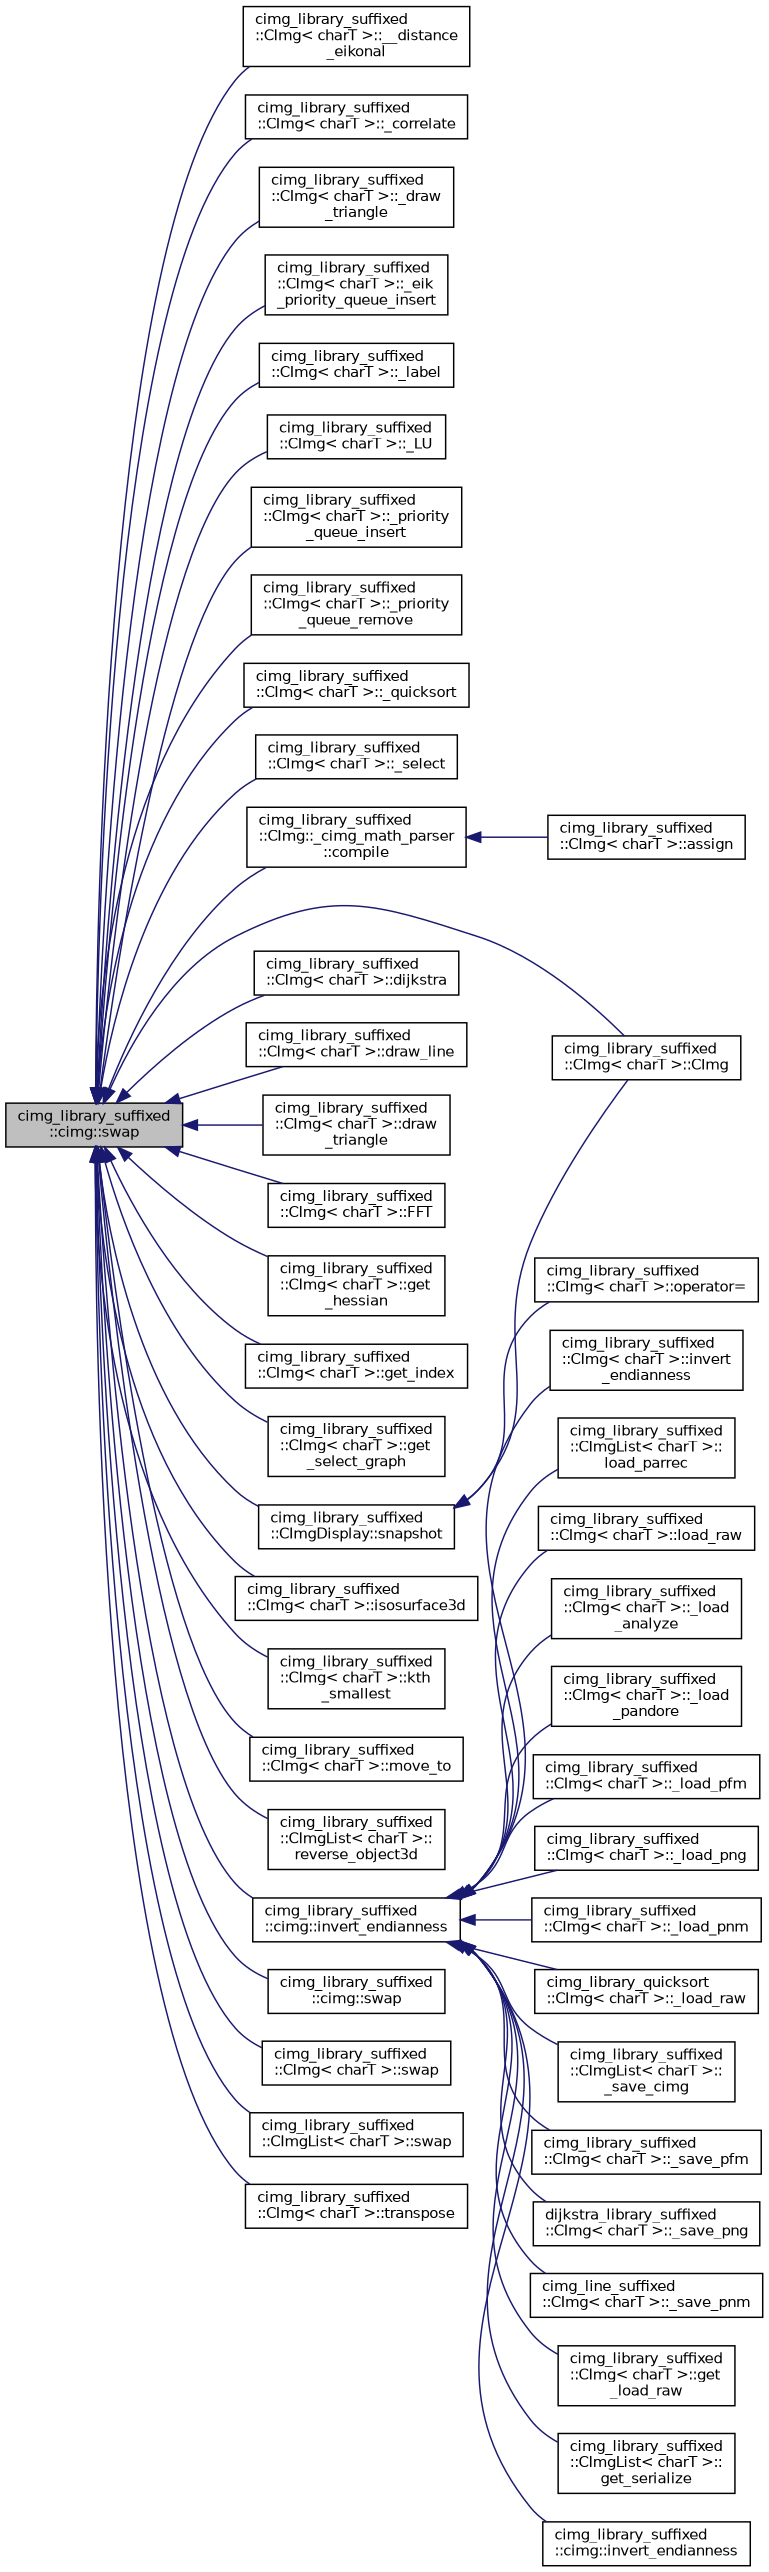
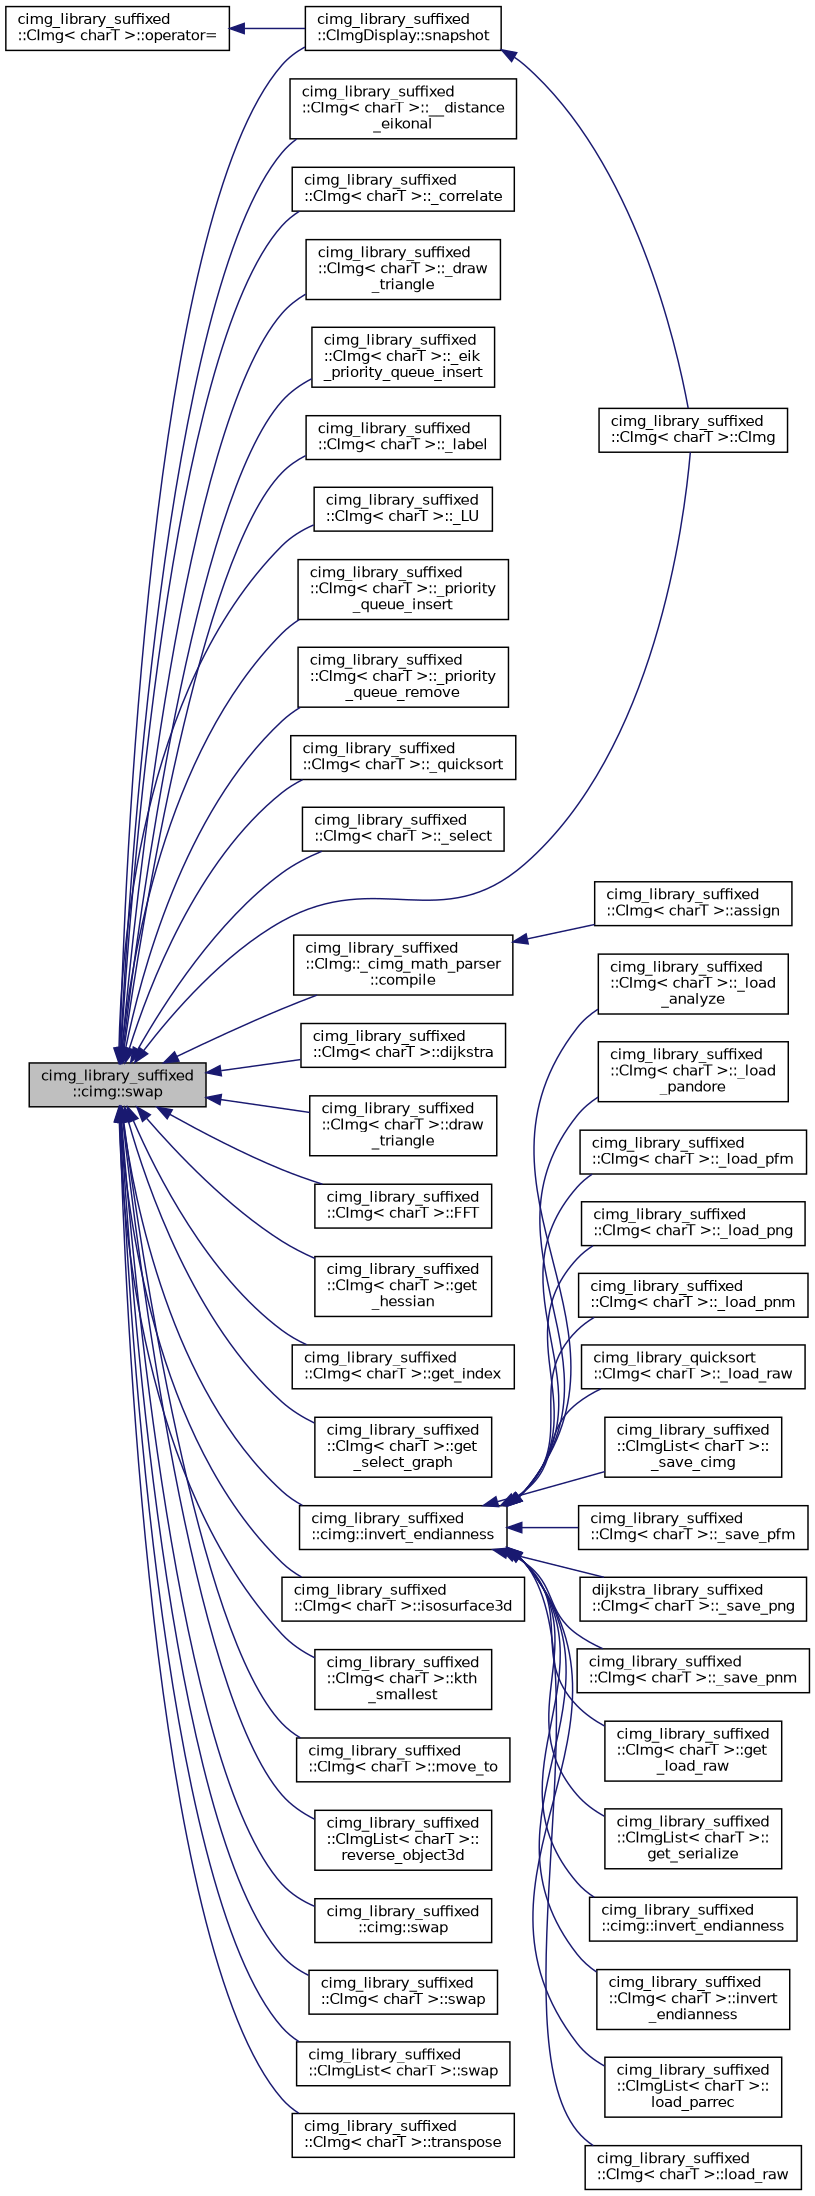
(357, 1045) -> none
(504, 1398) -> (275, 28)
(647, 2295) -> (693, 1671)
